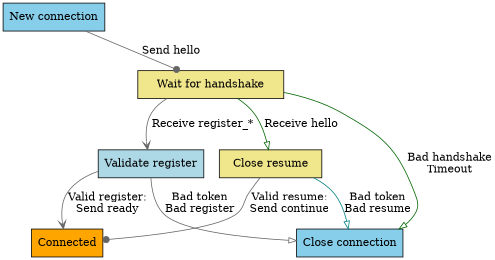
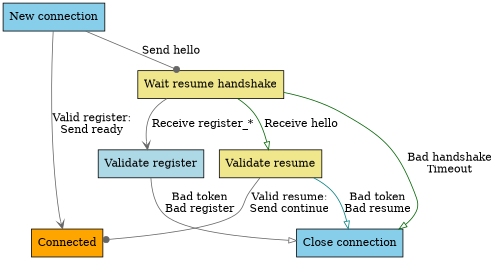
(211, 85) -> (211, 85)
(271, 164) -> (271, 164)
(70, 189) -> (52, 126)
